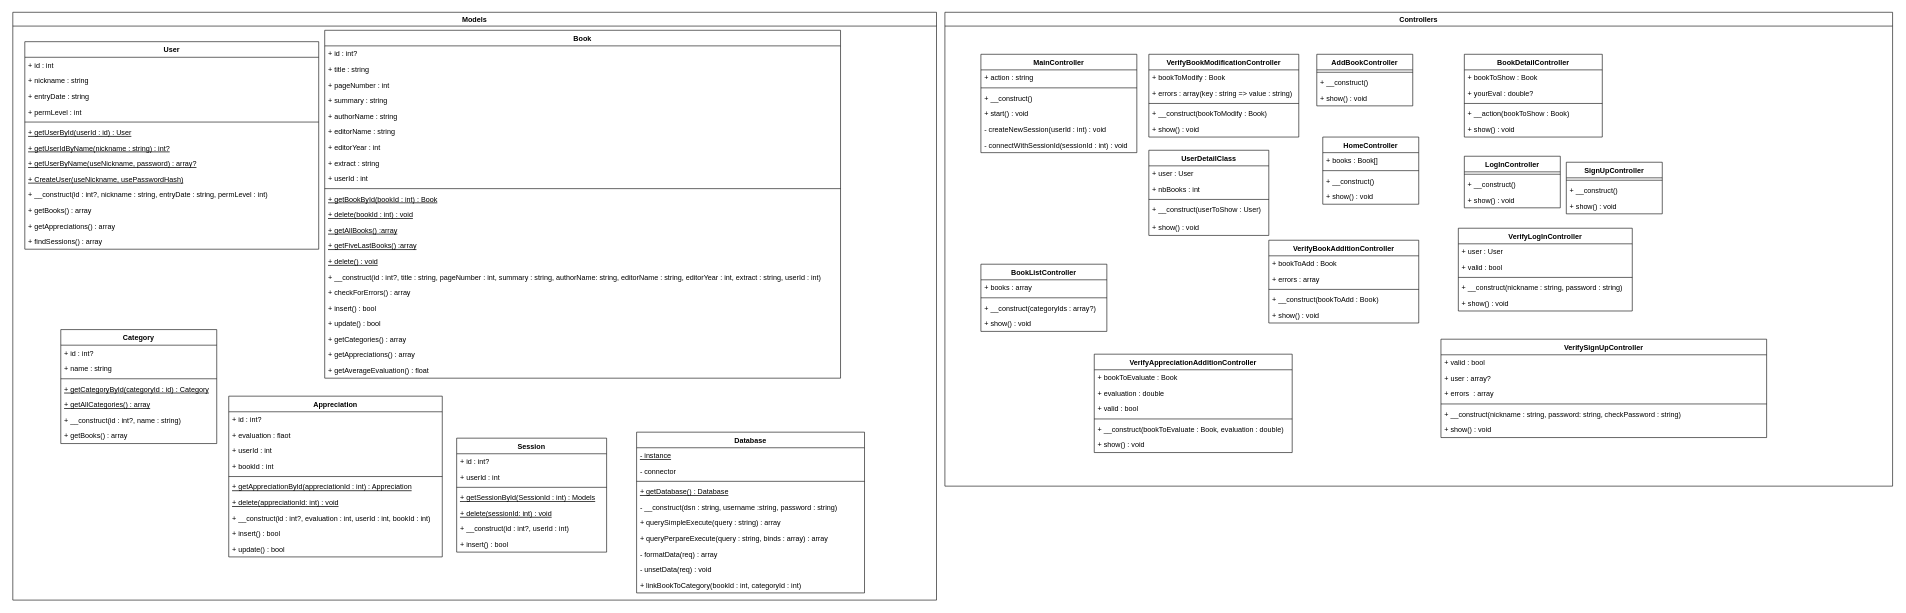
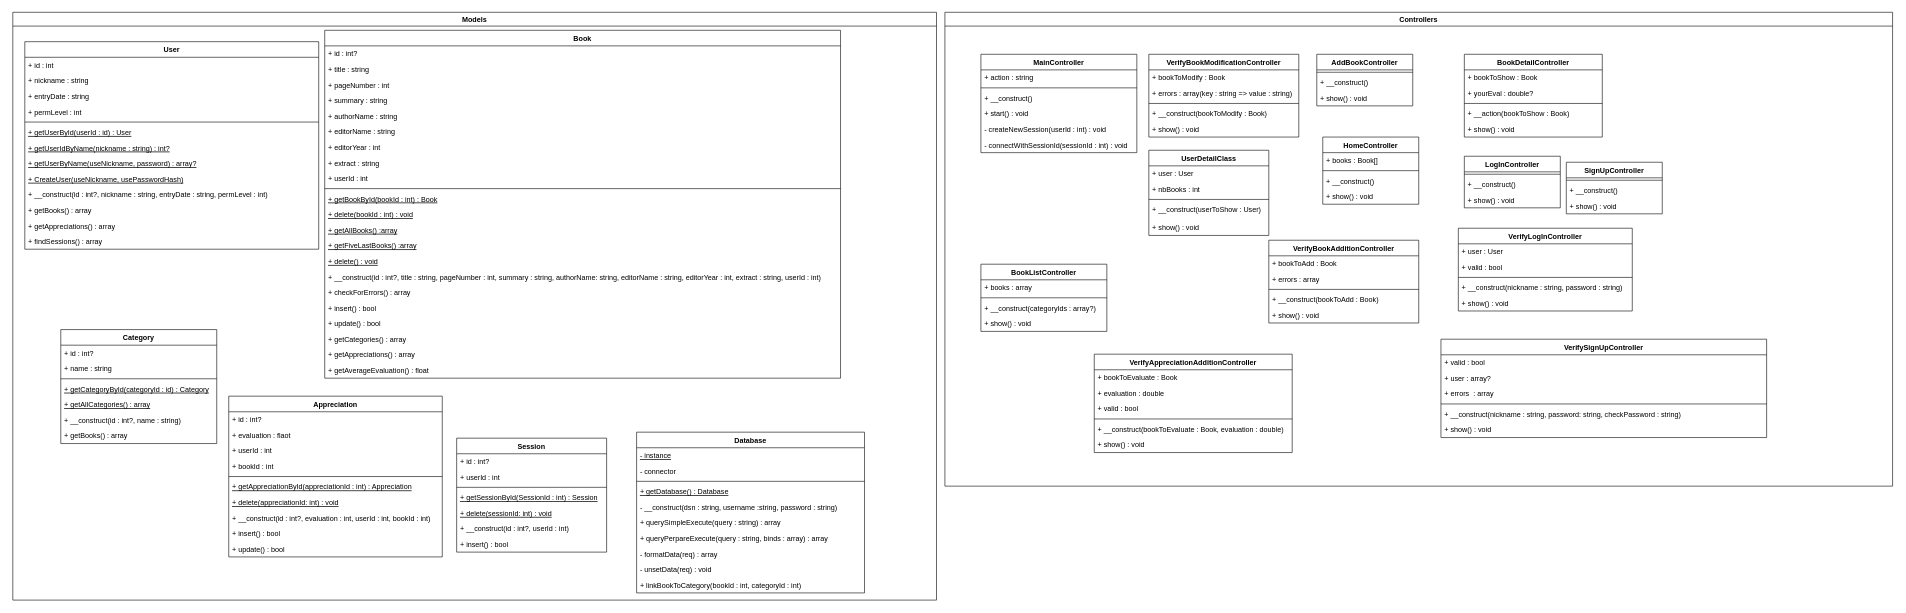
(534, 498) -> (536, 498)
